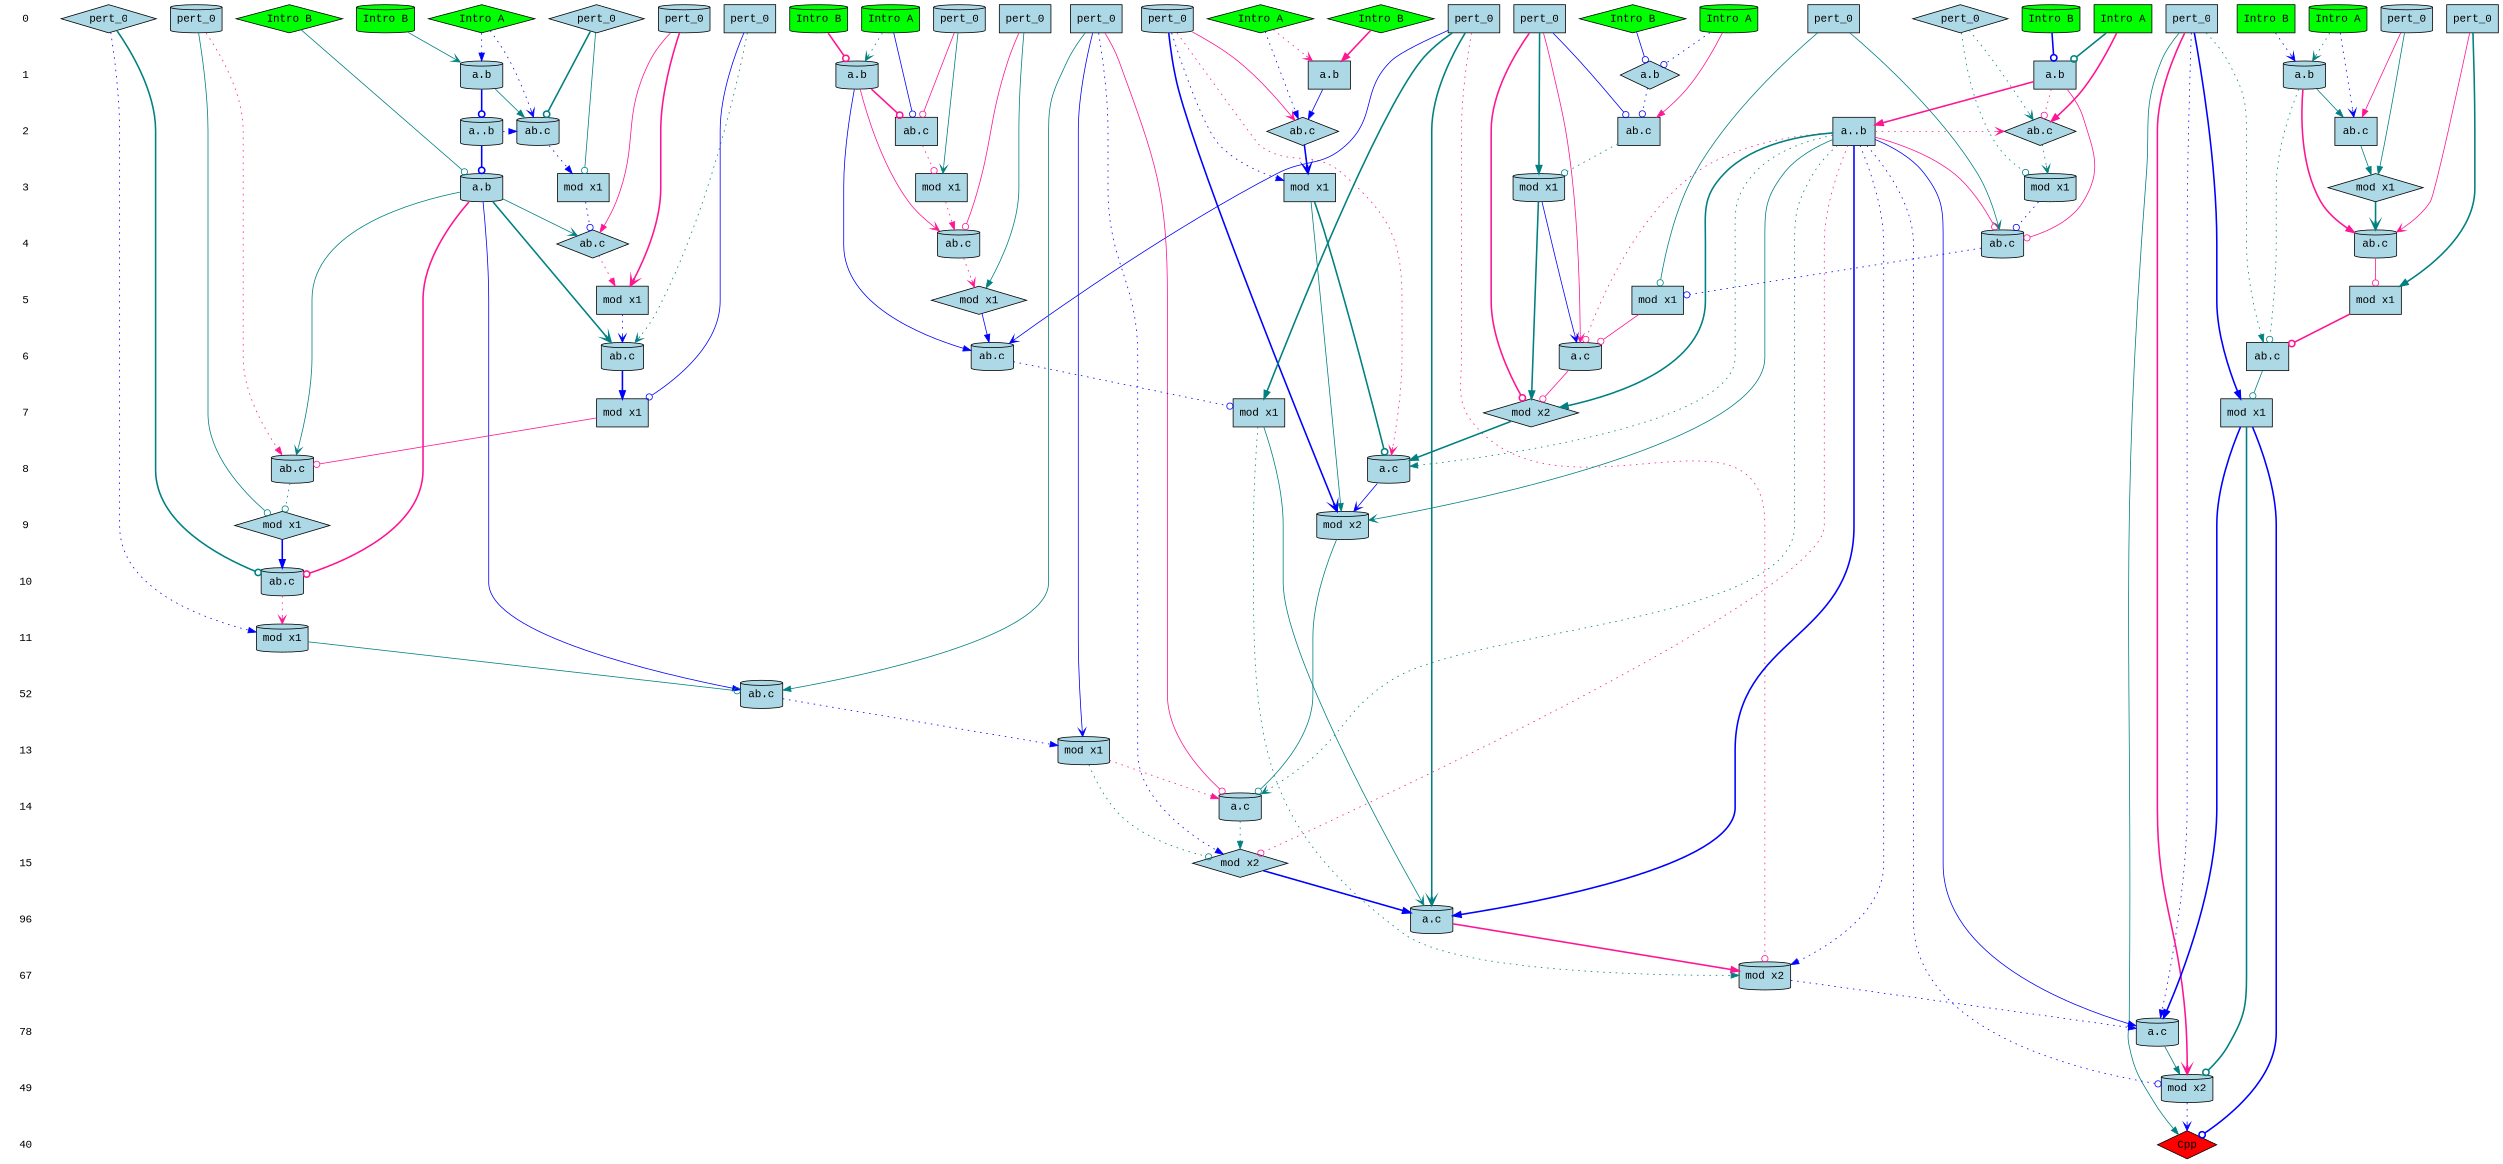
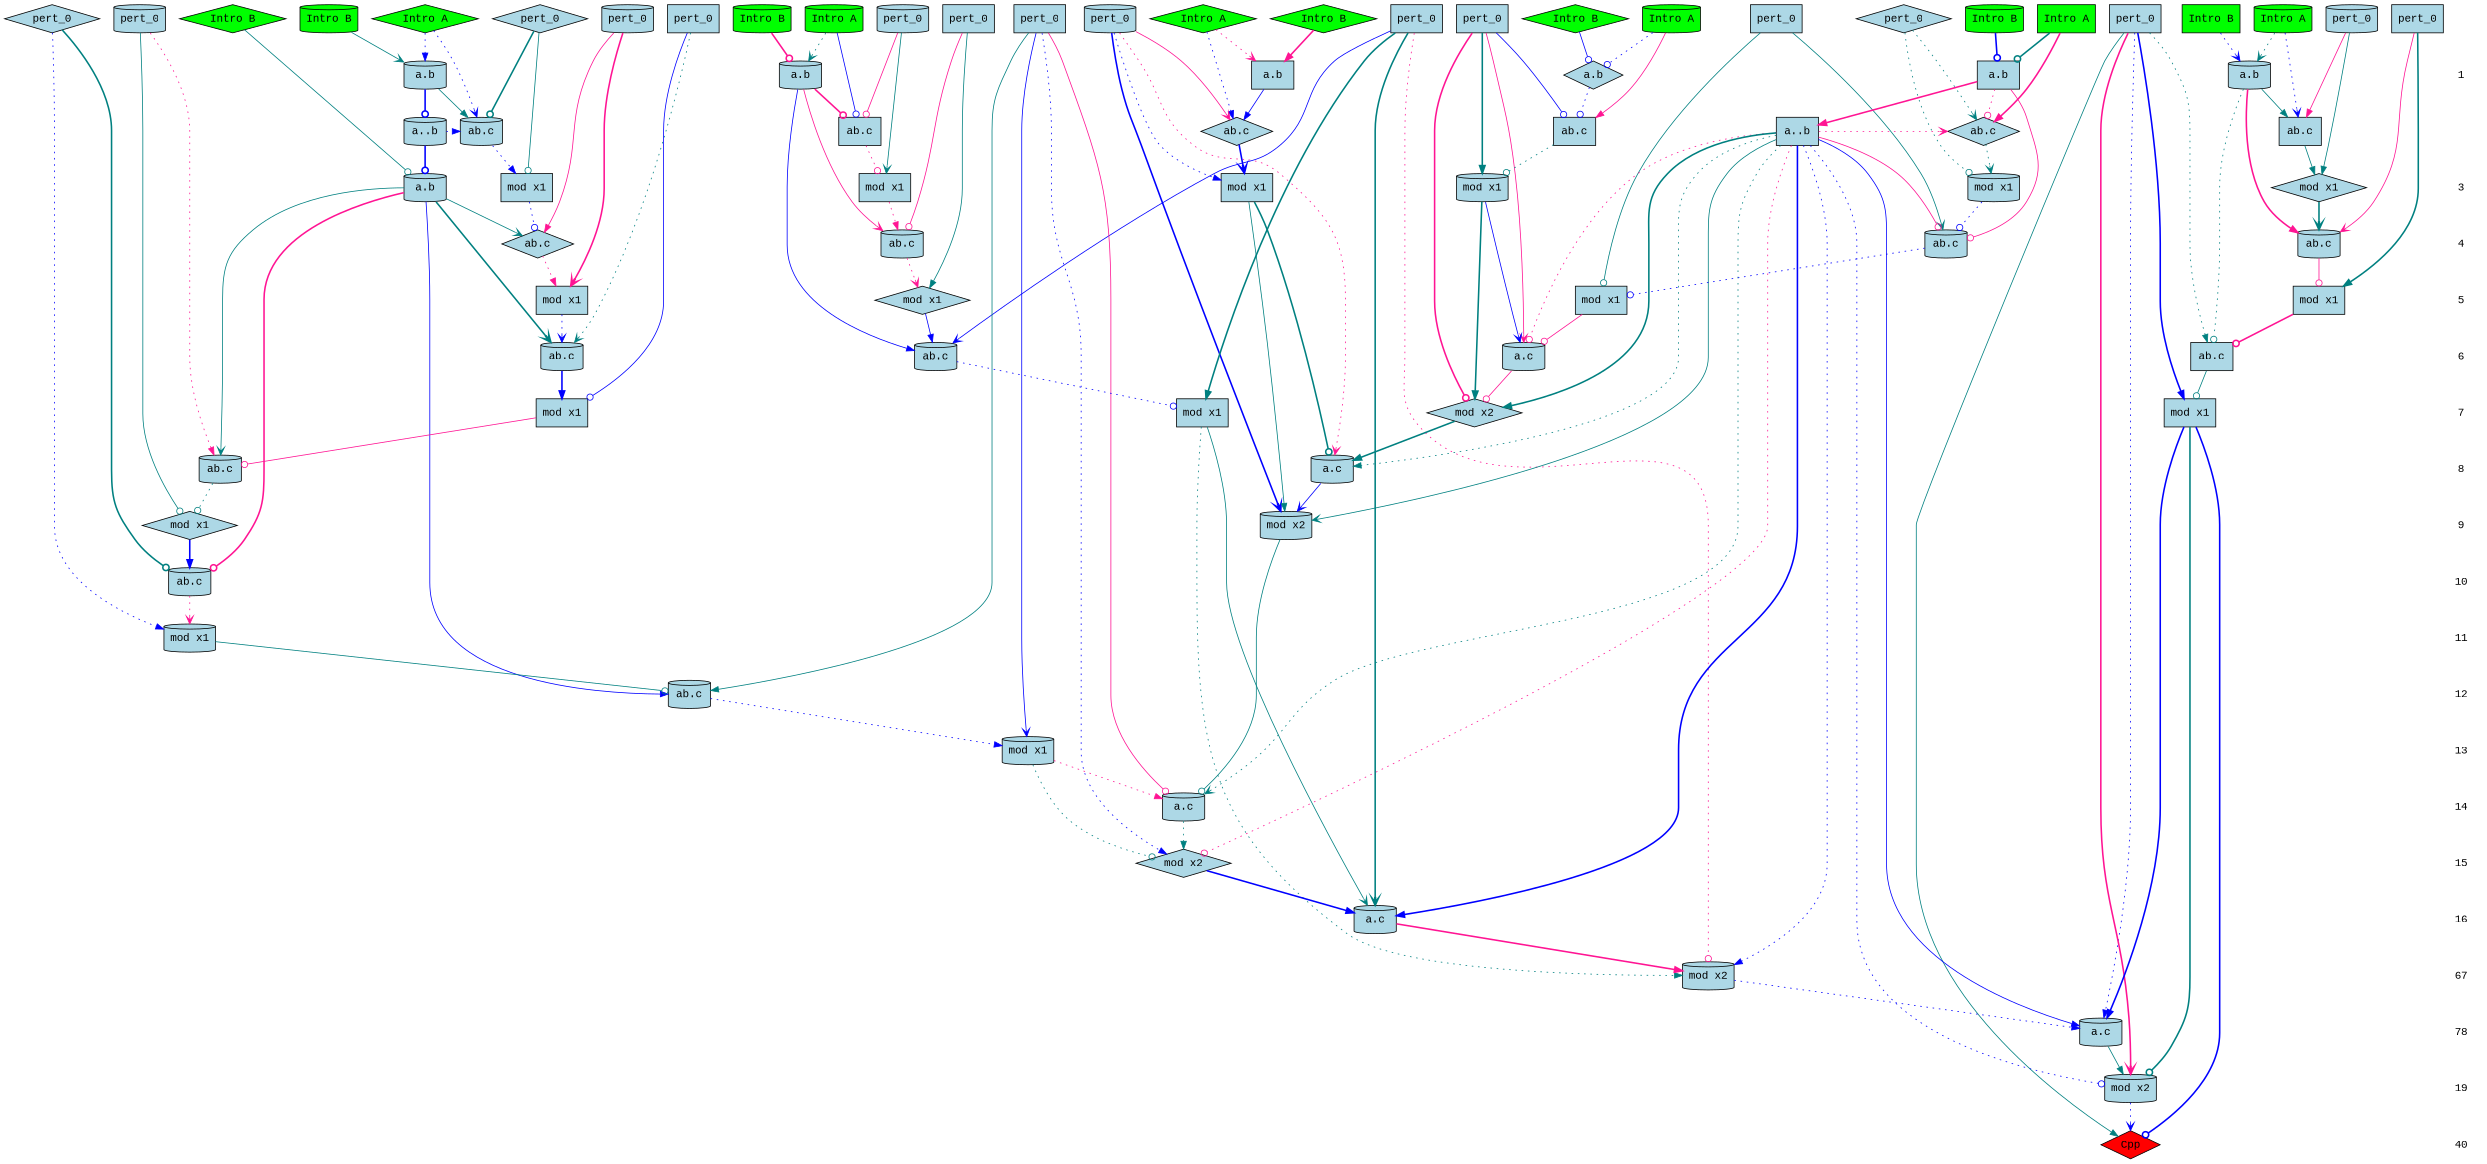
(26, 19) -> none
(26, 131) -> none
(26, 694) -> (2461, 694)
(26, 920) -> (2461, 920)
(26, 1088) -> (2461, 1088)
